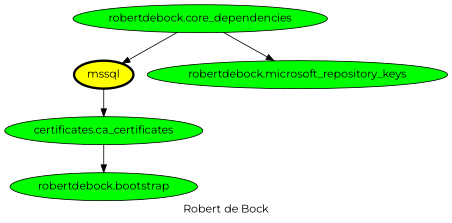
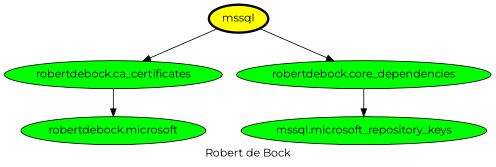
(153, 46) -> (293, 43)
(297, 75) -> (364, 131)
(104, 131) -> (113, 75)
(104, 187) -> (113, 131)
